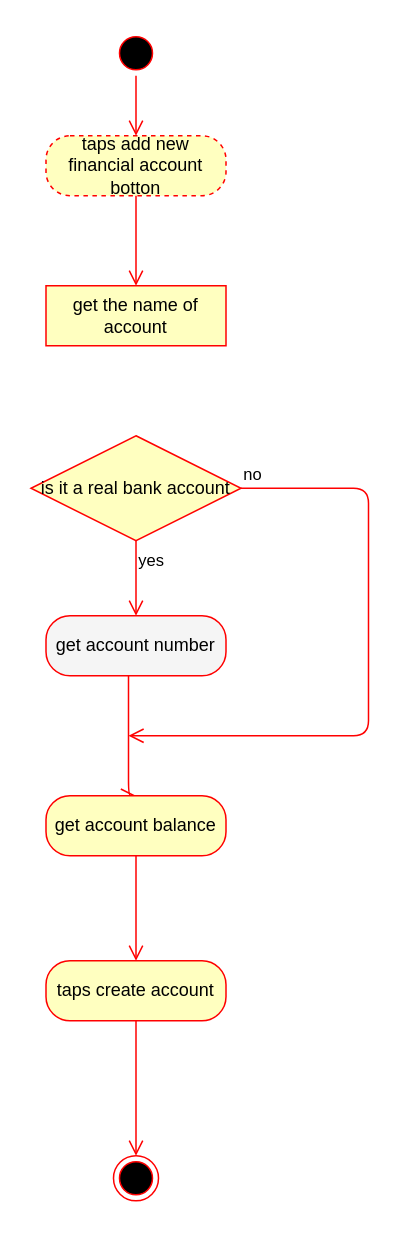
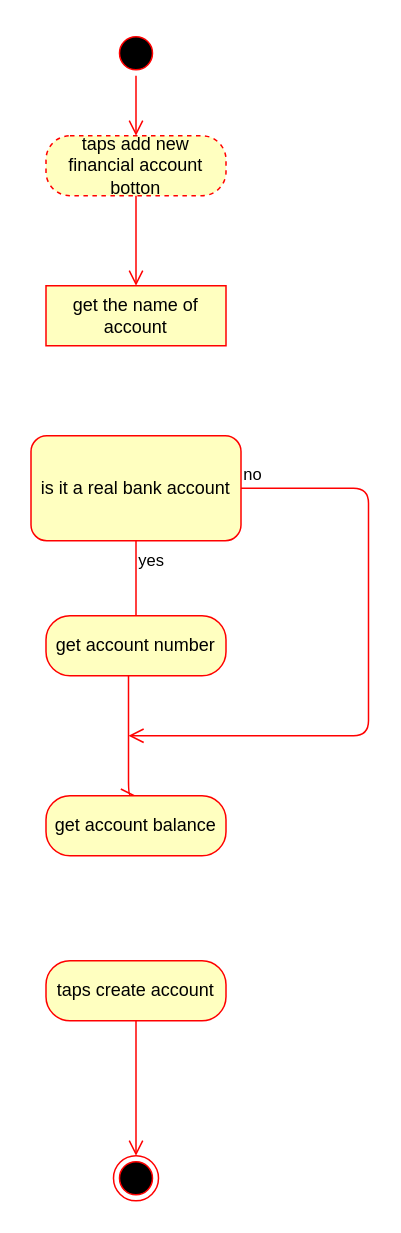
(136, 488) -> (136, 488)
(136, 608) -> (136, 609)
(136, 646) -> (136, 646)
(136, 906) -> none
